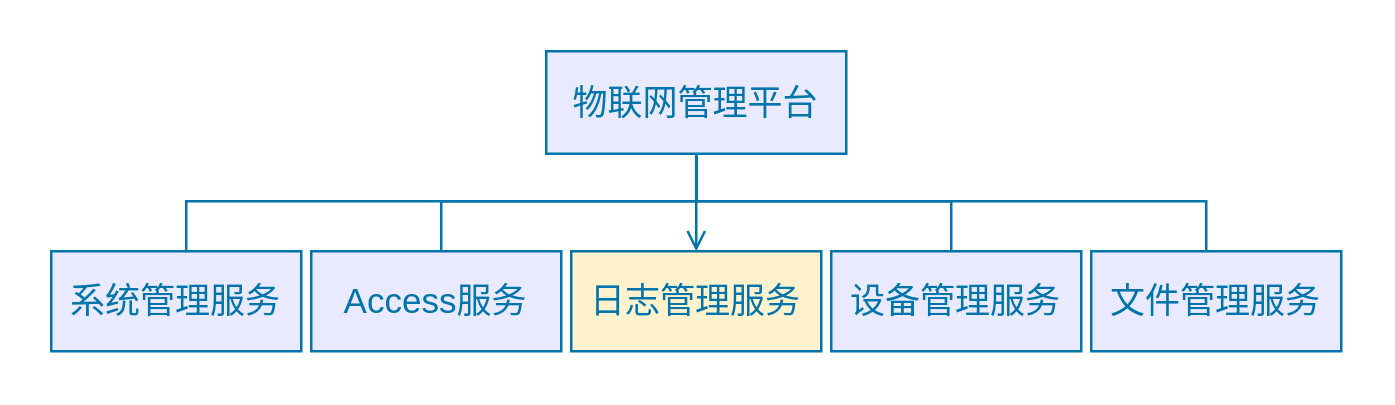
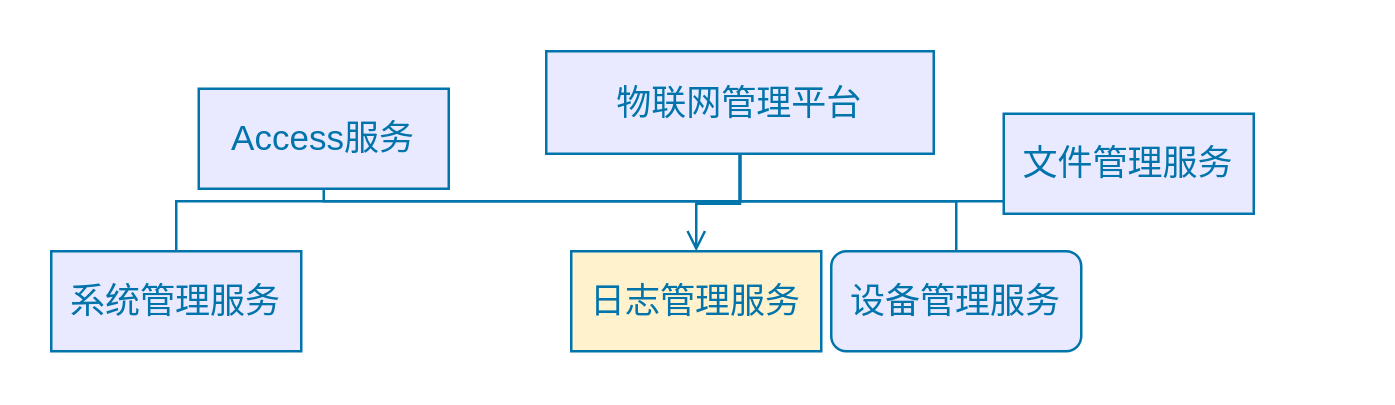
(696, 103) -> (740, 103)
(436, 301) -> (324, 139)
(956, 301) -> (956, 301)
(1216, 301) -> (1129, 164)
